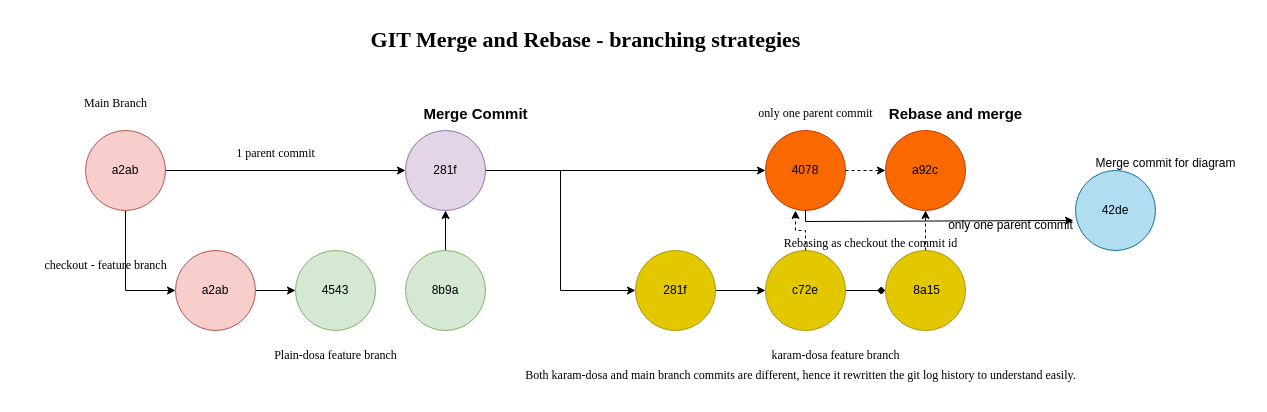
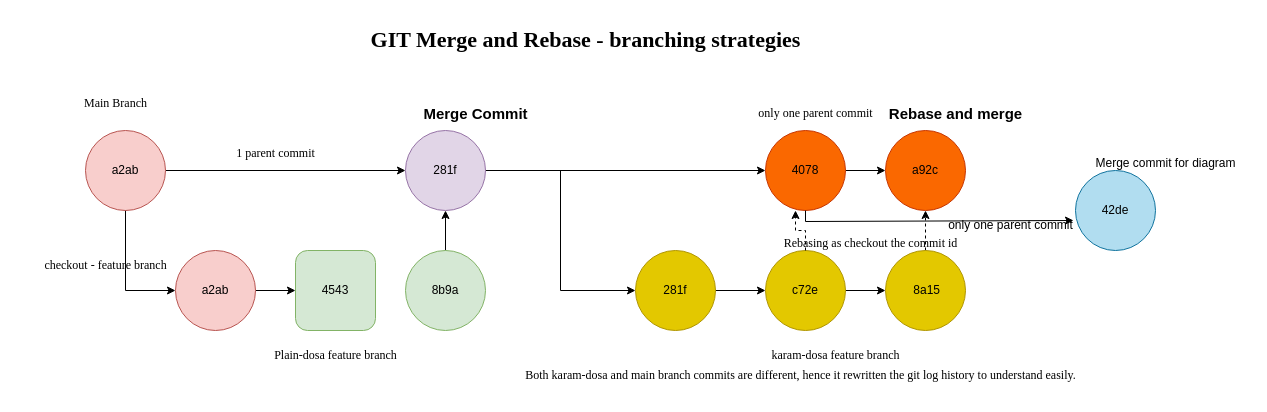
(861, 171) -> (861, 171)
(336, 291) -> (336, 291)
(877, 291) -> (877, 291)
